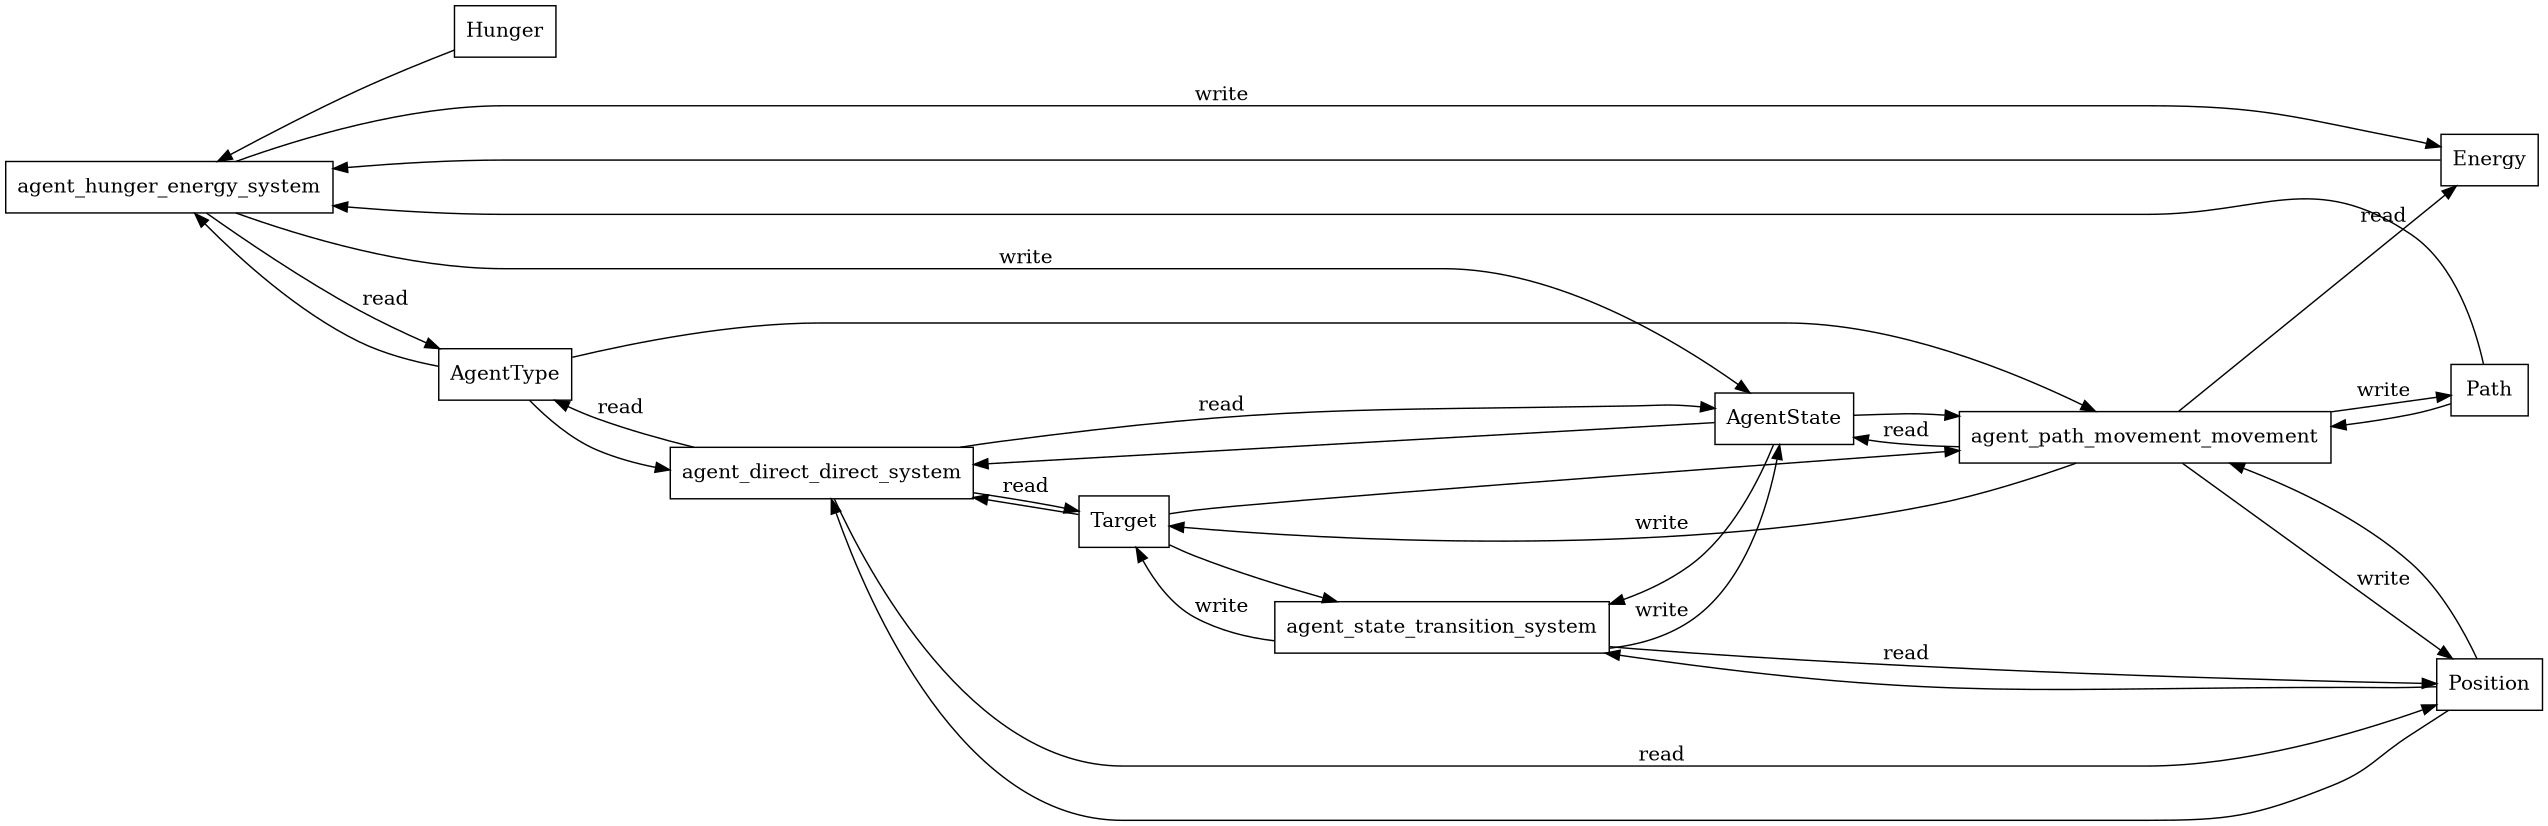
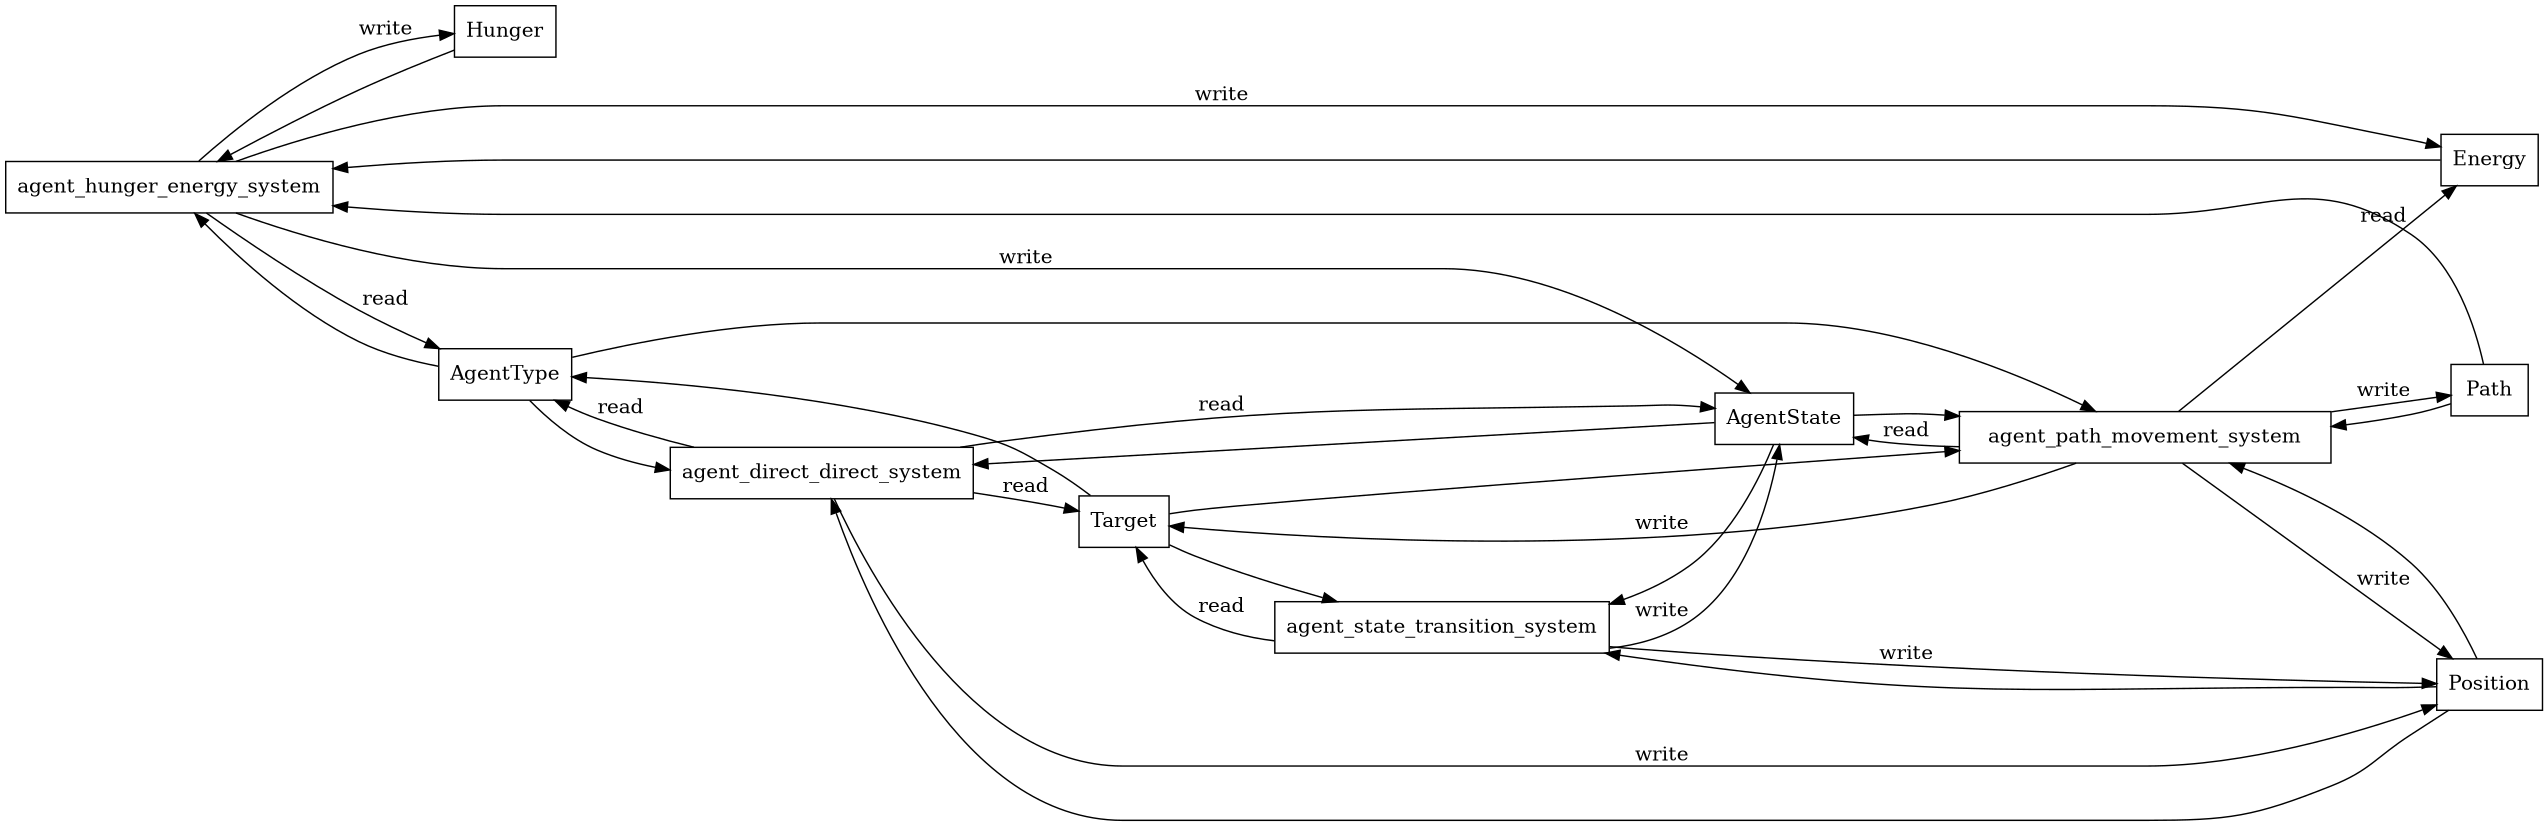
none -> (310, 79)
(2145, 437) -> (2145, 437)
(1033, 507) -> (847, 407)
(1222, 607) -> (1222, 607)
(1907, 654) -> (1907, 654)
(1662, 755) -> (1662, 755)
